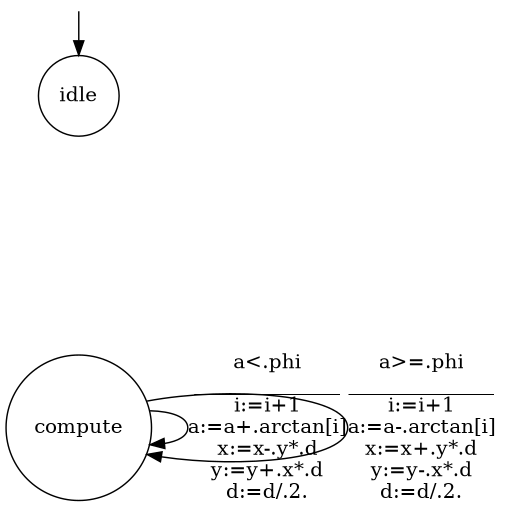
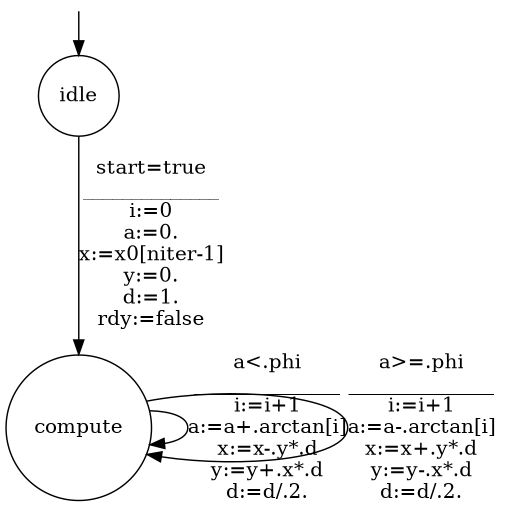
none -> (79, 238)
